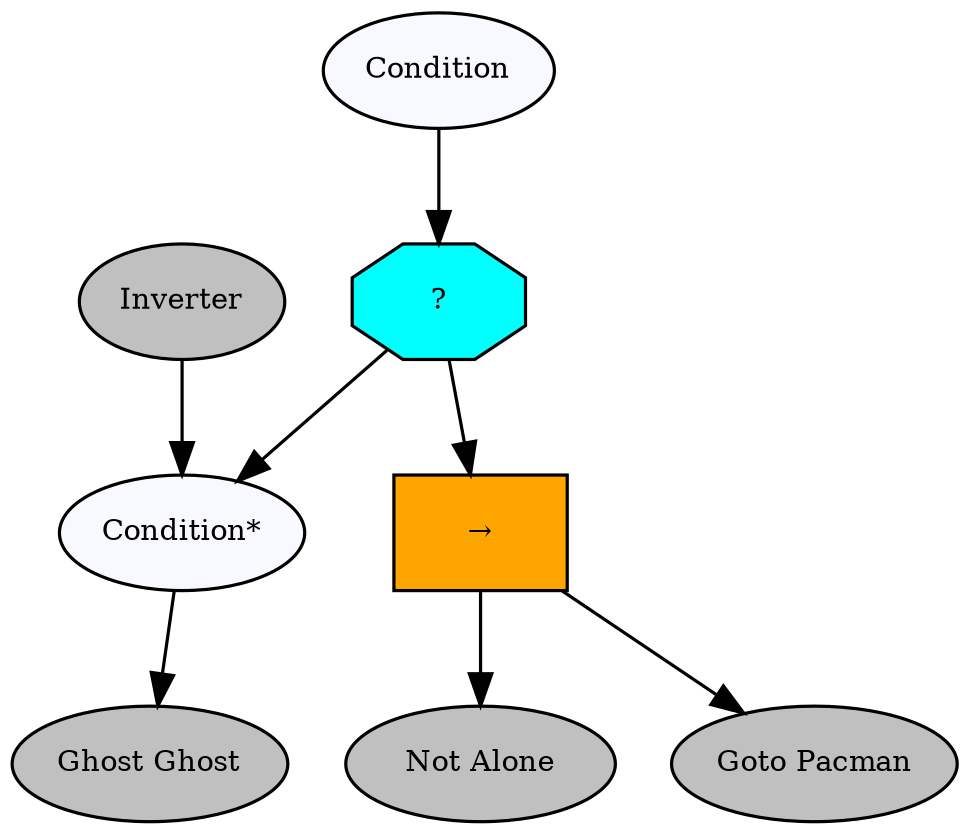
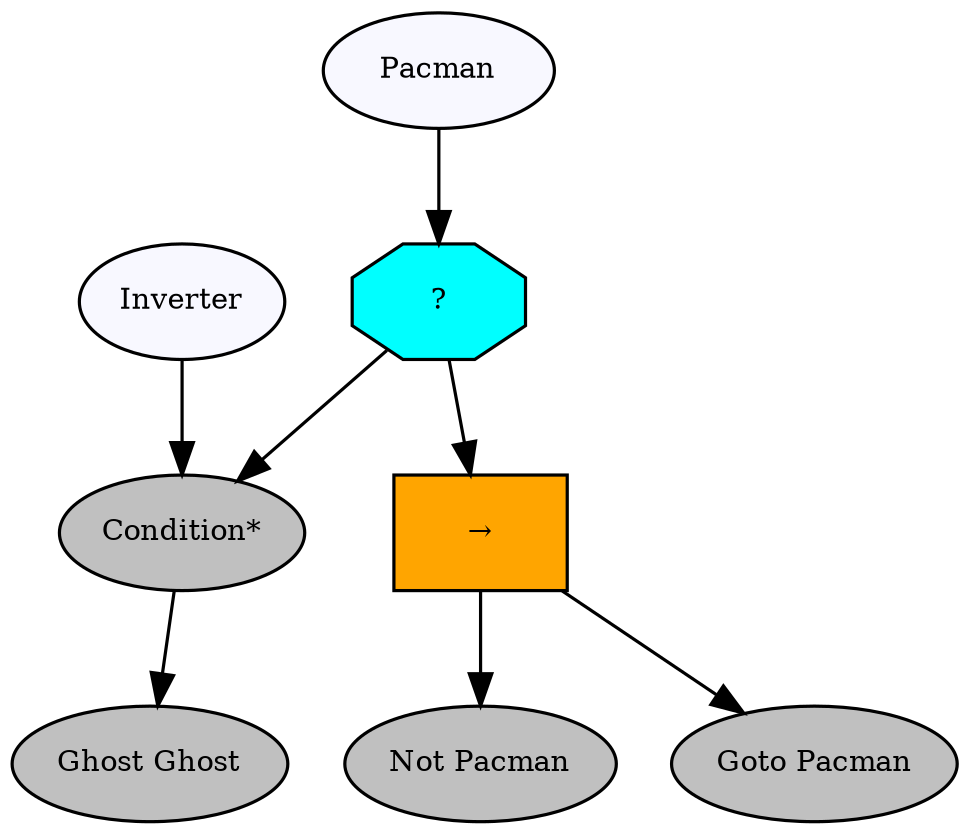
(439, 71) -> (439, 71)
(182, 302) -> (182, 302)
(182, 533) -> (182, 533)
(481, 764) -> (481, 764)
